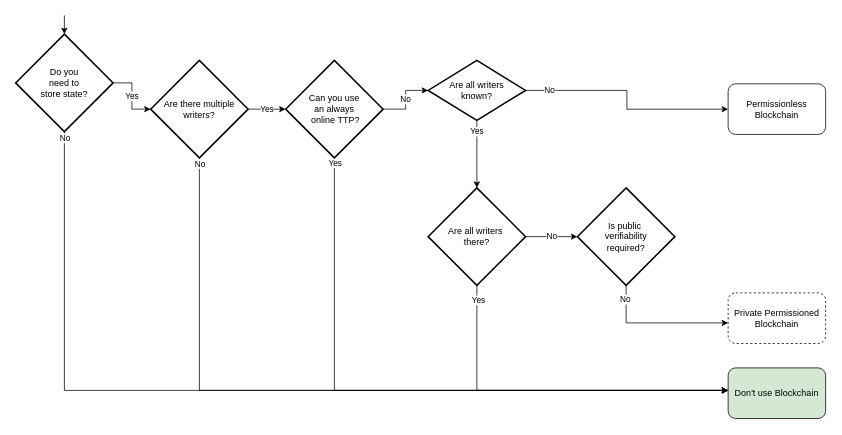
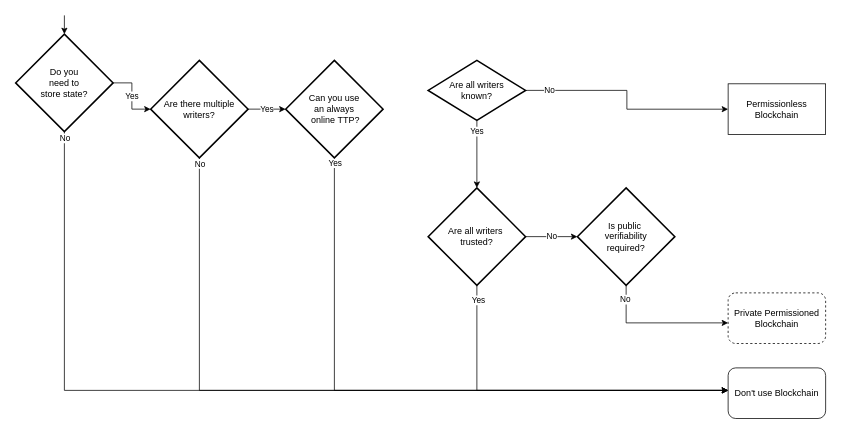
(405, 92) -> none
(777, 109) -> (777, 109)
(477, 237) -> (477, 237)
(777, 393) -> (777, 393)
